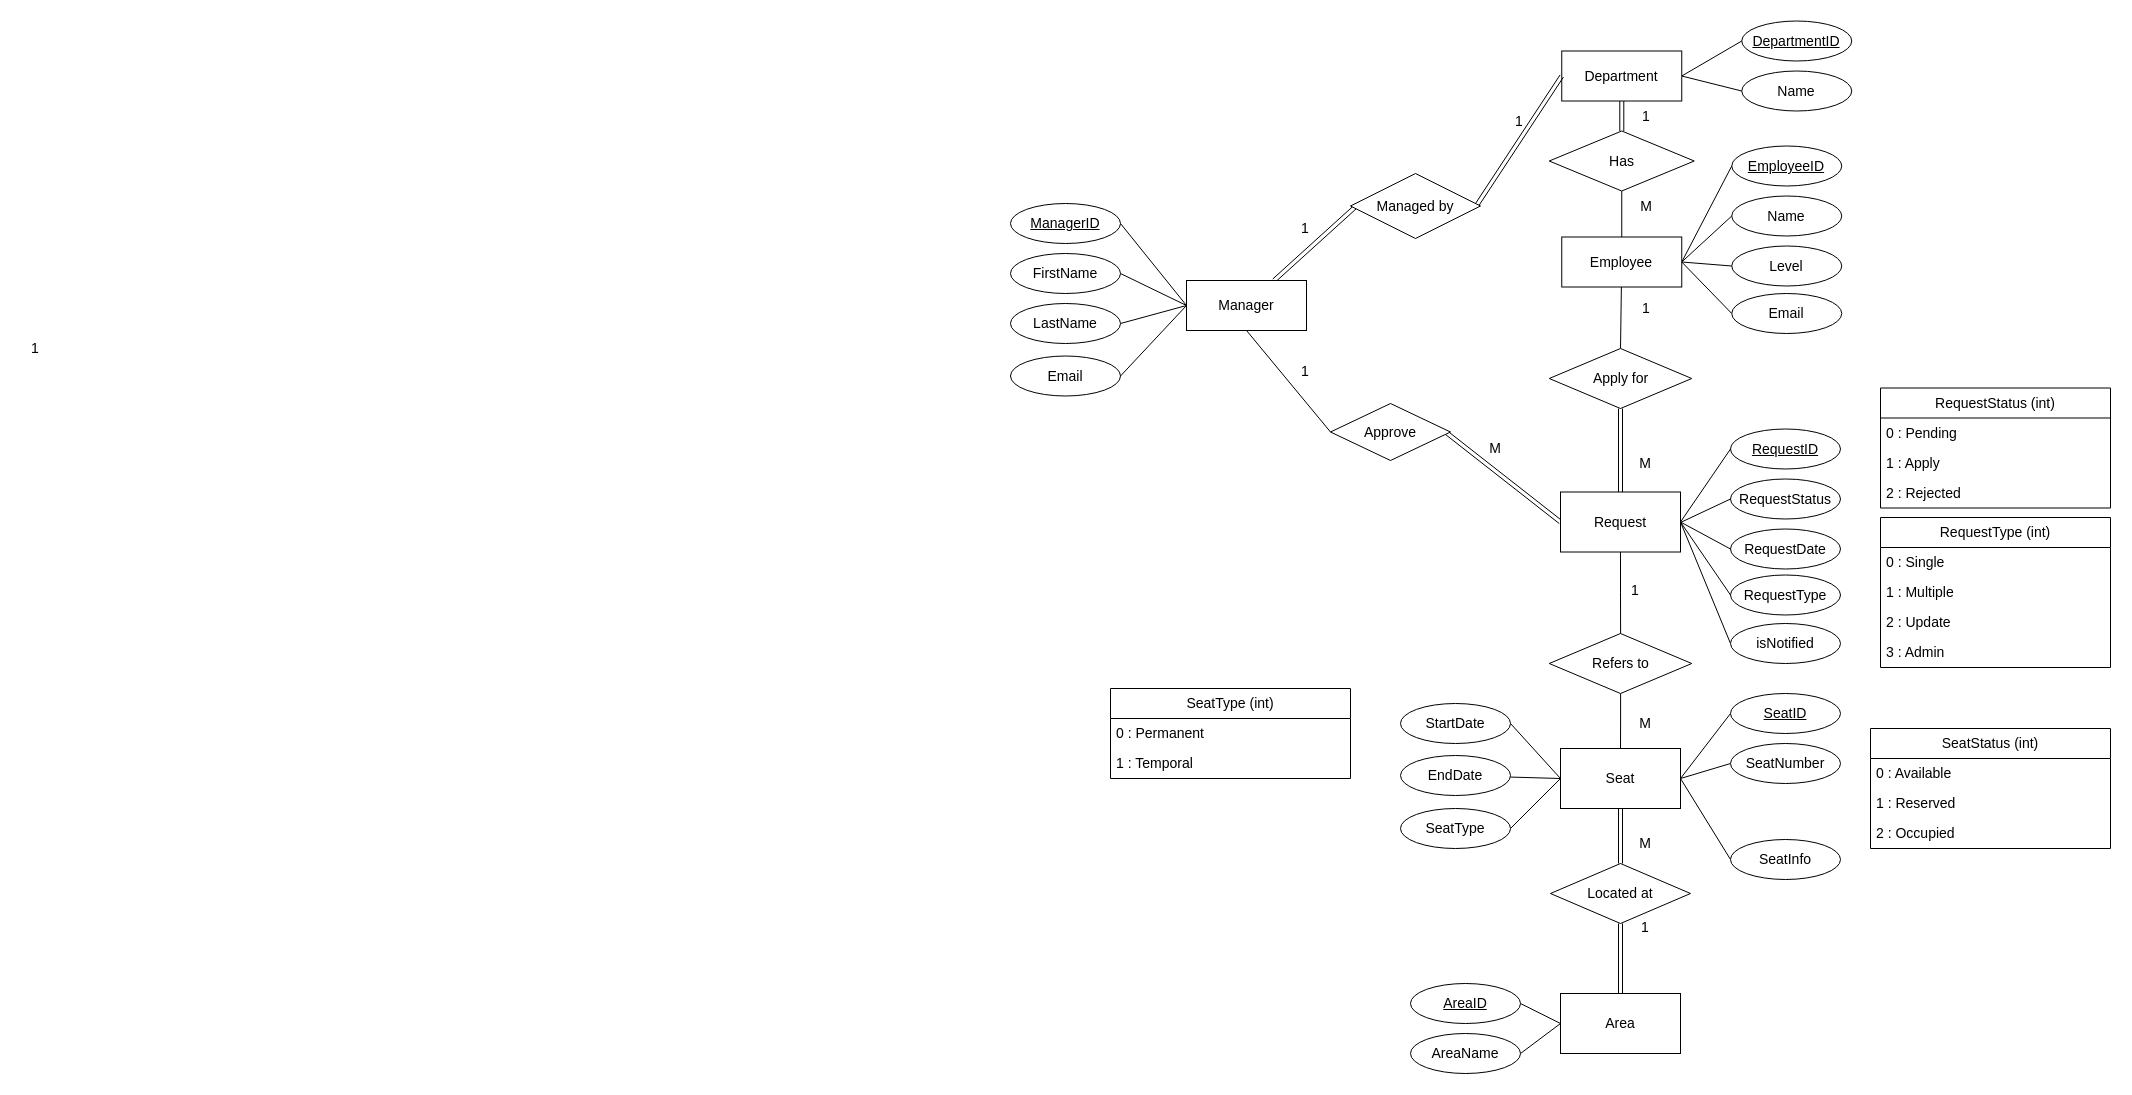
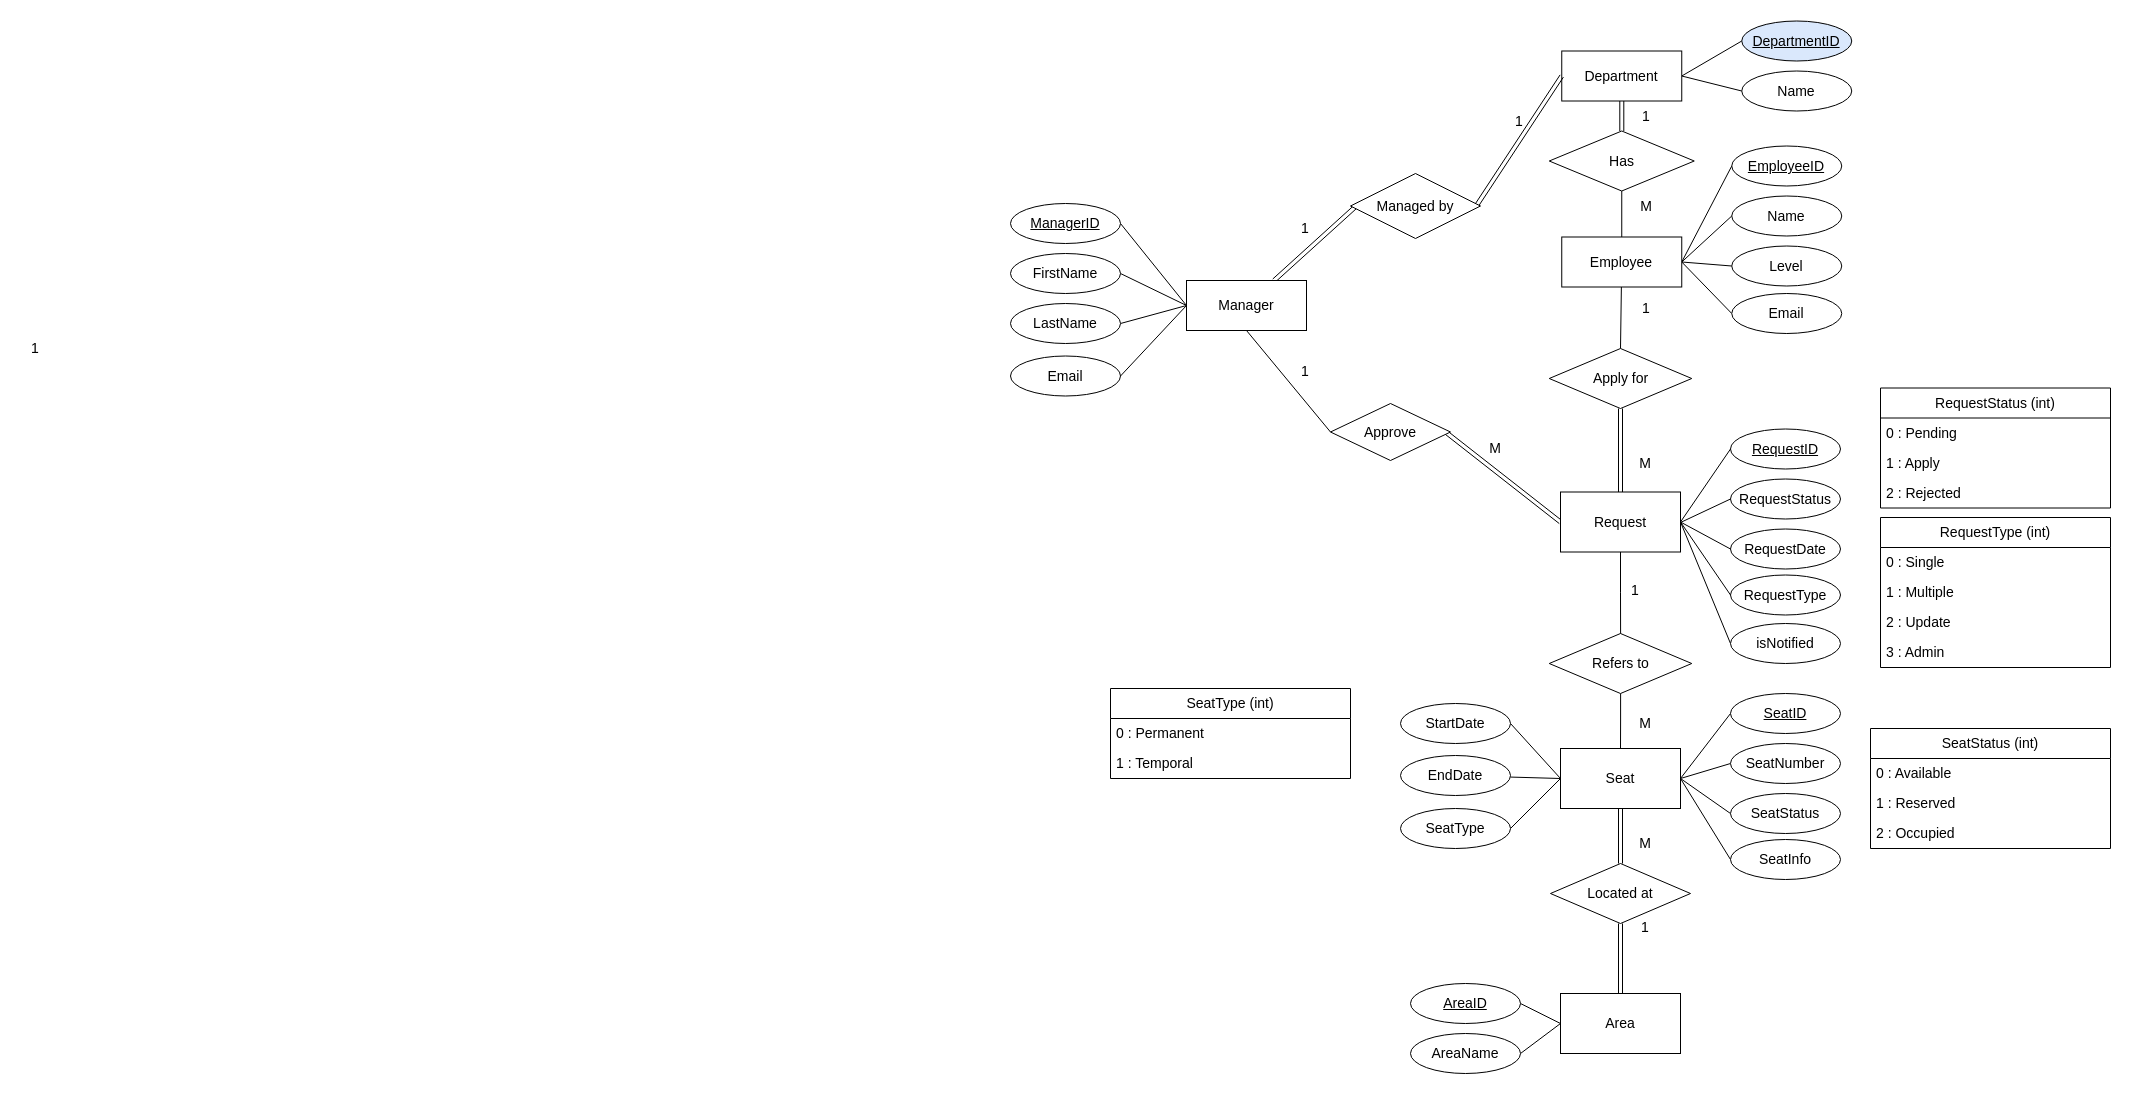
(1797, 41) -> (1797, 41)
none -> (1707, 797)
none -> (1786, 814)
